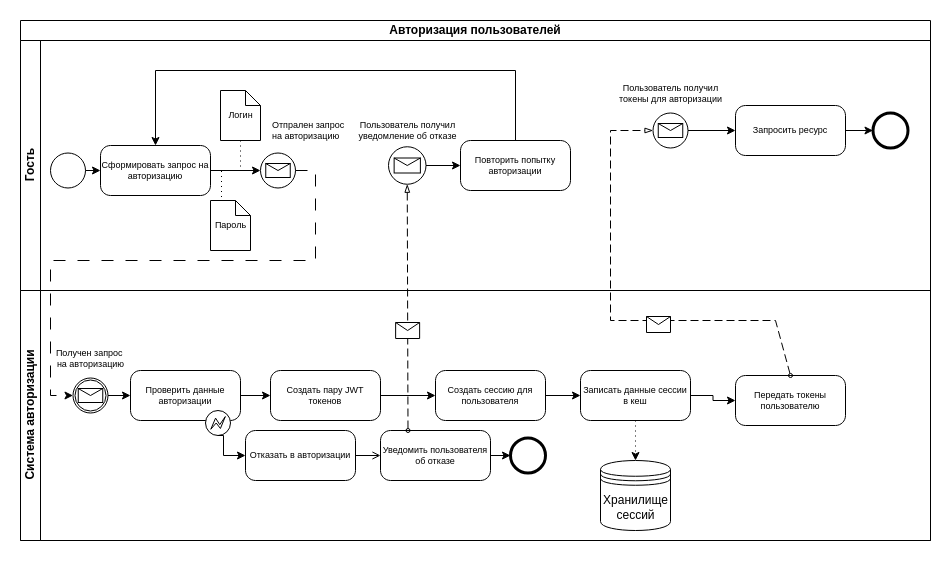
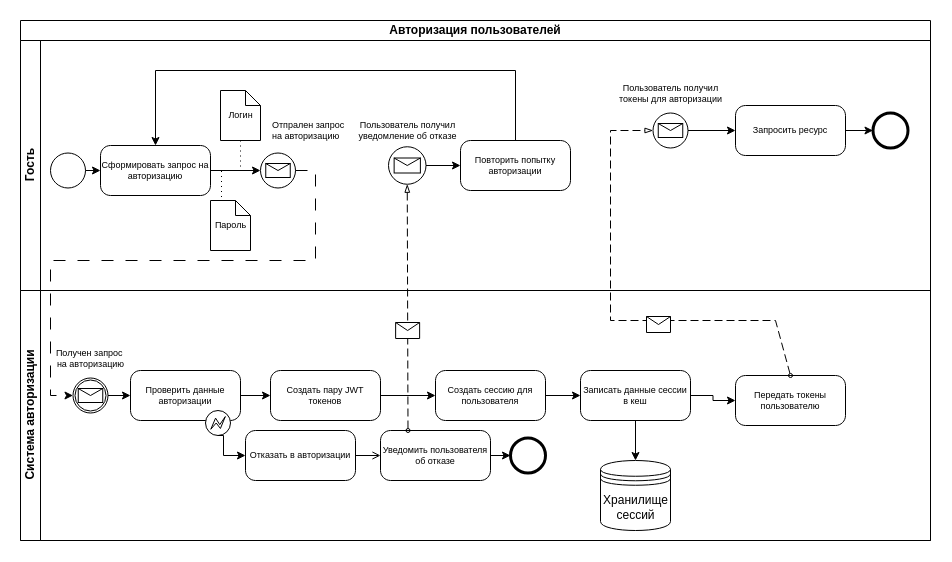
(636, 437) -> (636, 437)
